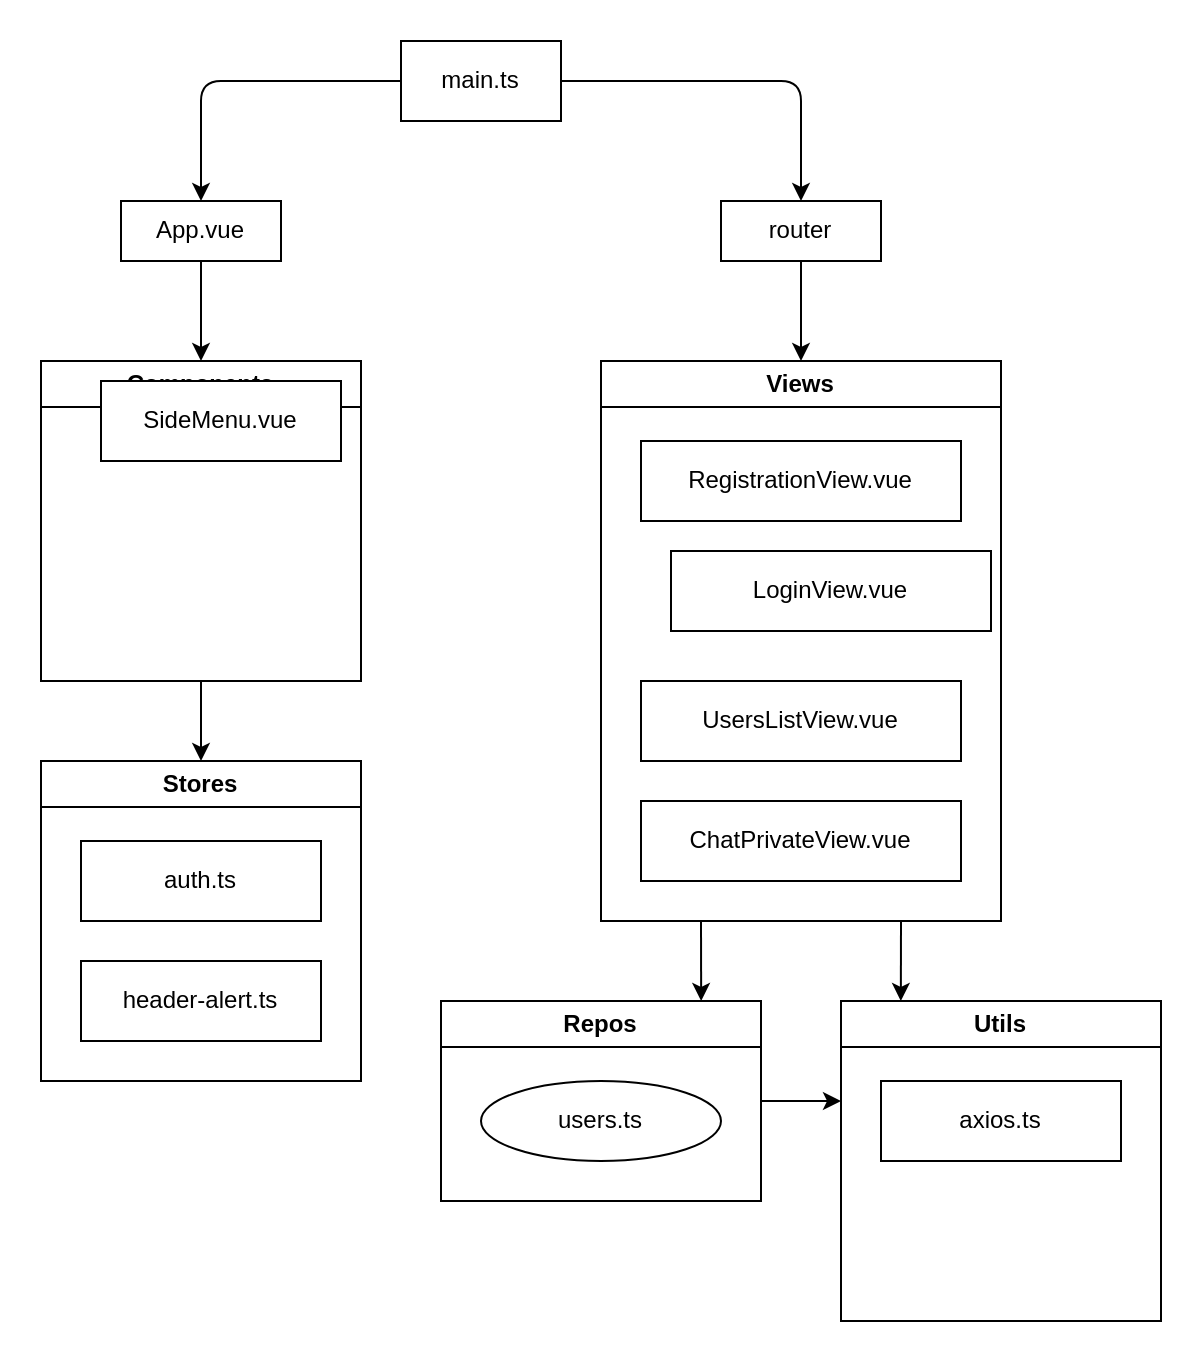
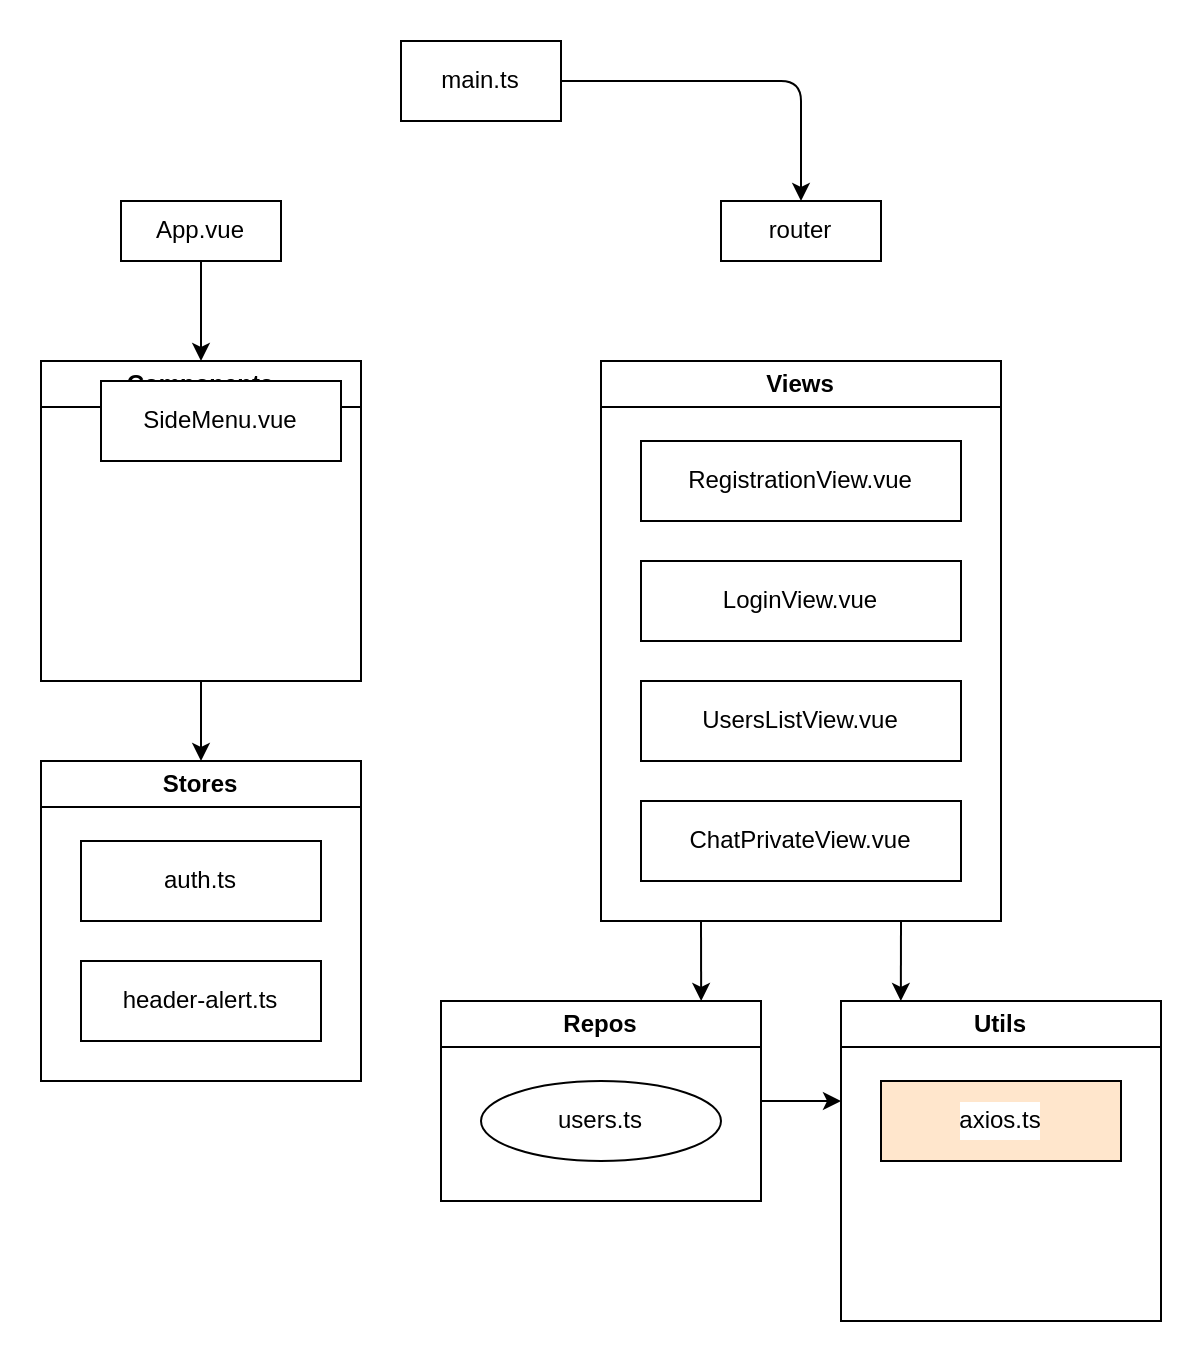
(255, 81) -> none
(801, 304) -> none
(831, 591) -> (801, 601)
(1001, 1121) -> (1001, 1121)
